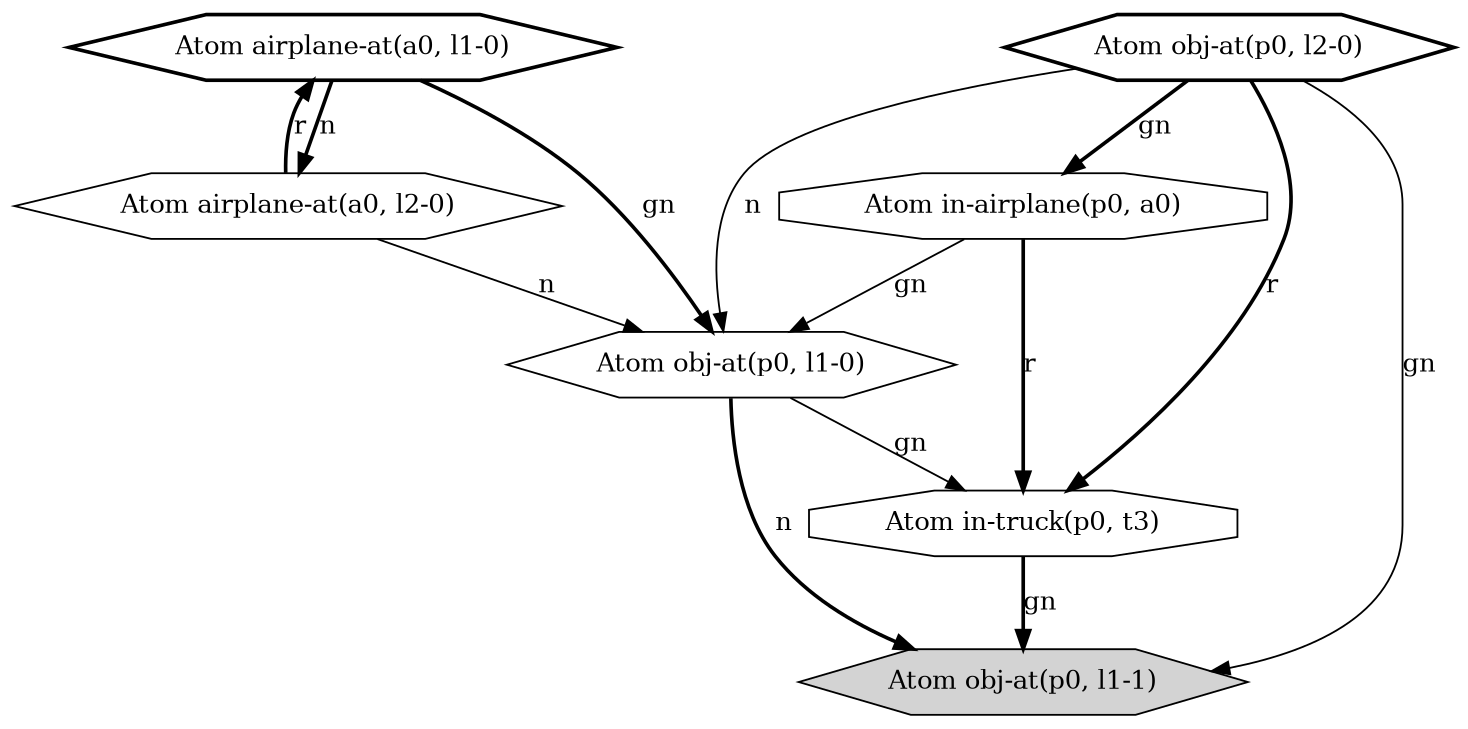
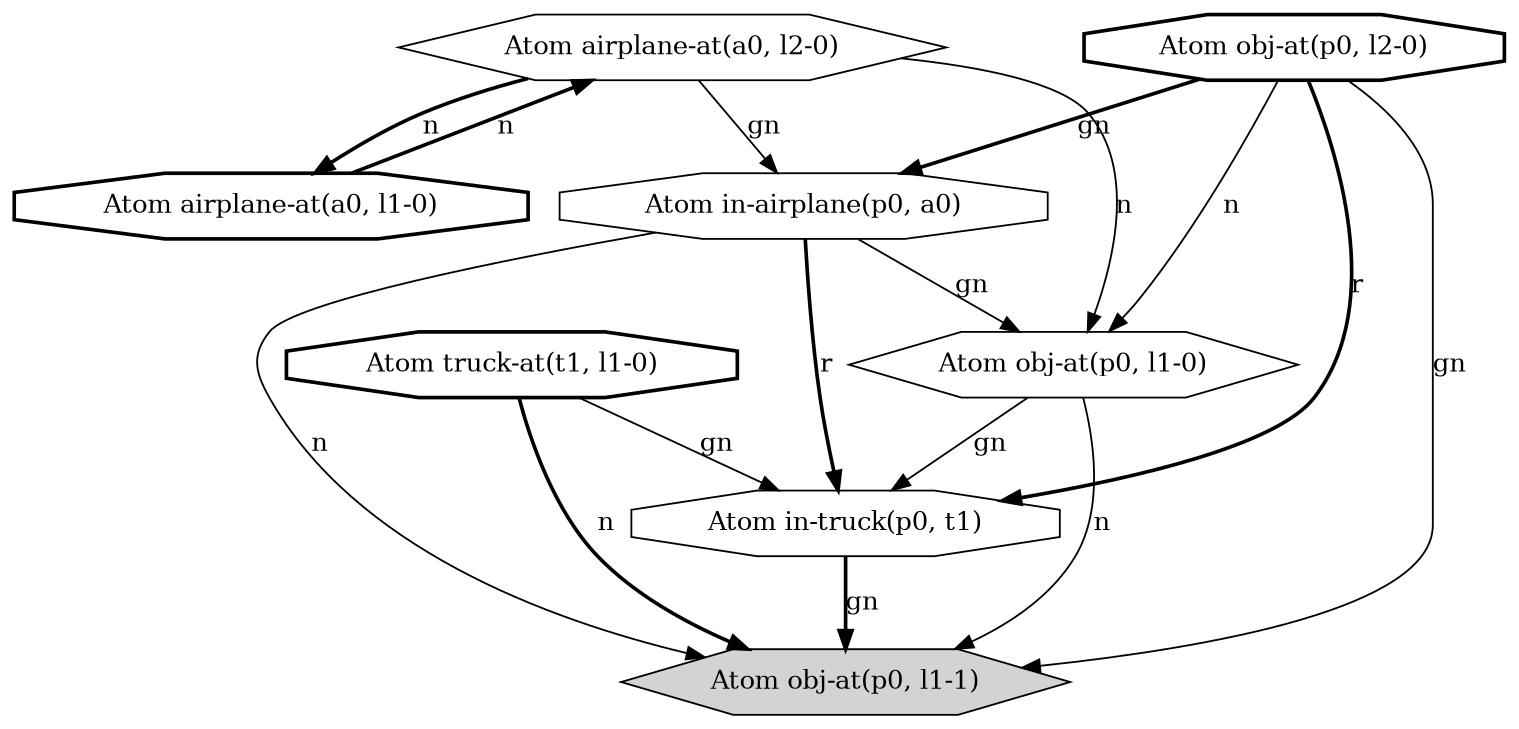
(343, 47) -> (271, 206)
(1229, 47) -> (1294, 47)
none -> (732, 120)
(300, 127) -> (432, 127)
(580, 175) -> none
none -> (512, 365)
none -> (278, 410)
(1023, 523) -> (846, 523)
(770, 549) -> (1081, 544)
